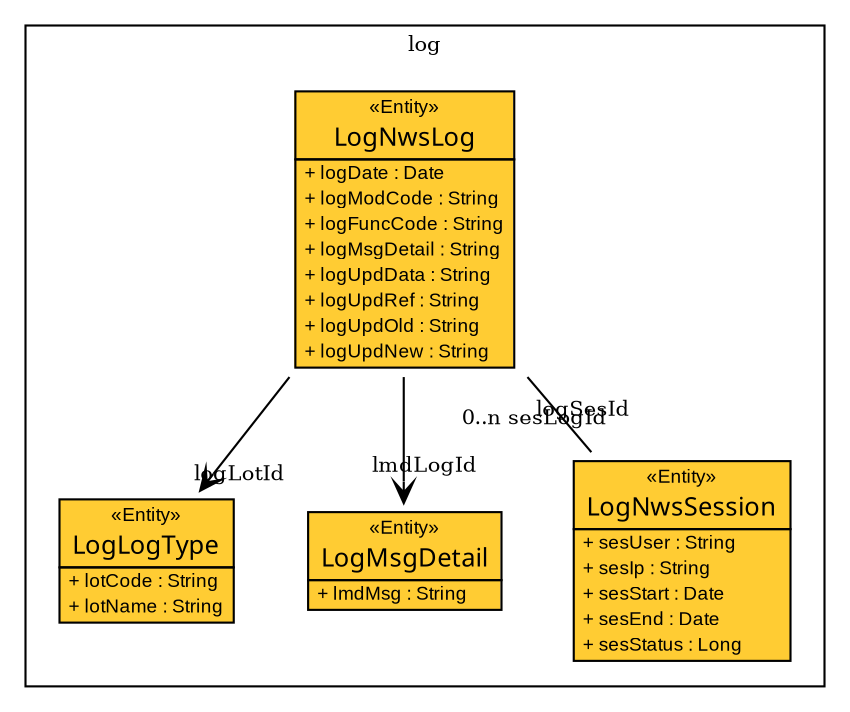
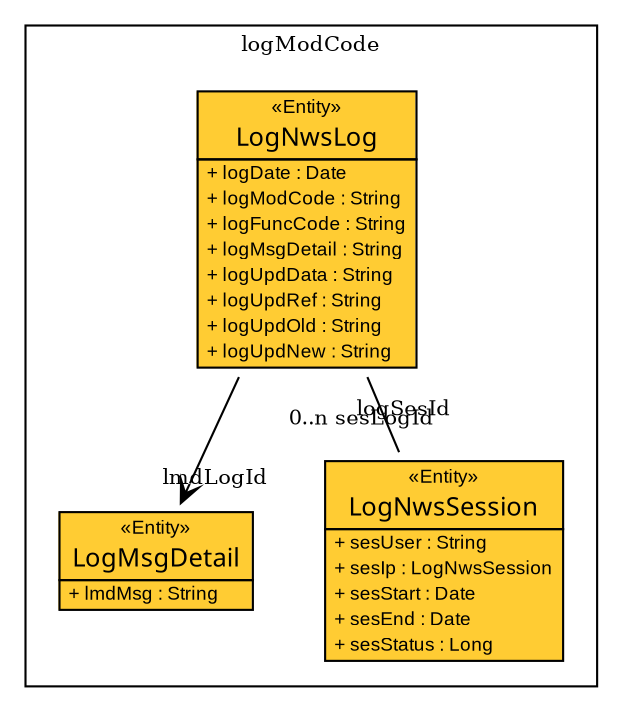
(425, 46) -> (311, 46)
(147, 561) -> none
(647, 568) -> (444, 568)
